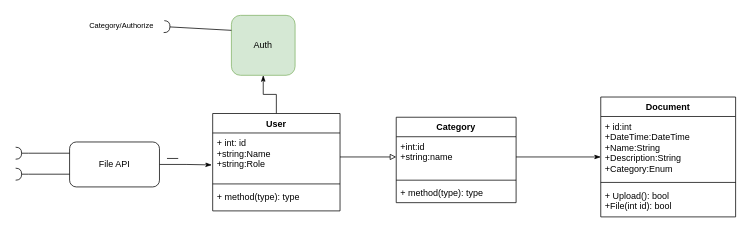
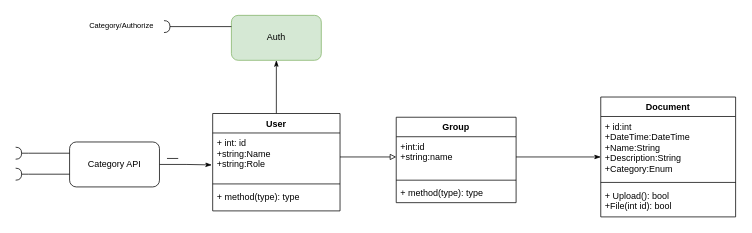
(263, 45) -> (276, 38)
(456, 128) -> (456, 128)
(114, 165) -> (114, 165)
